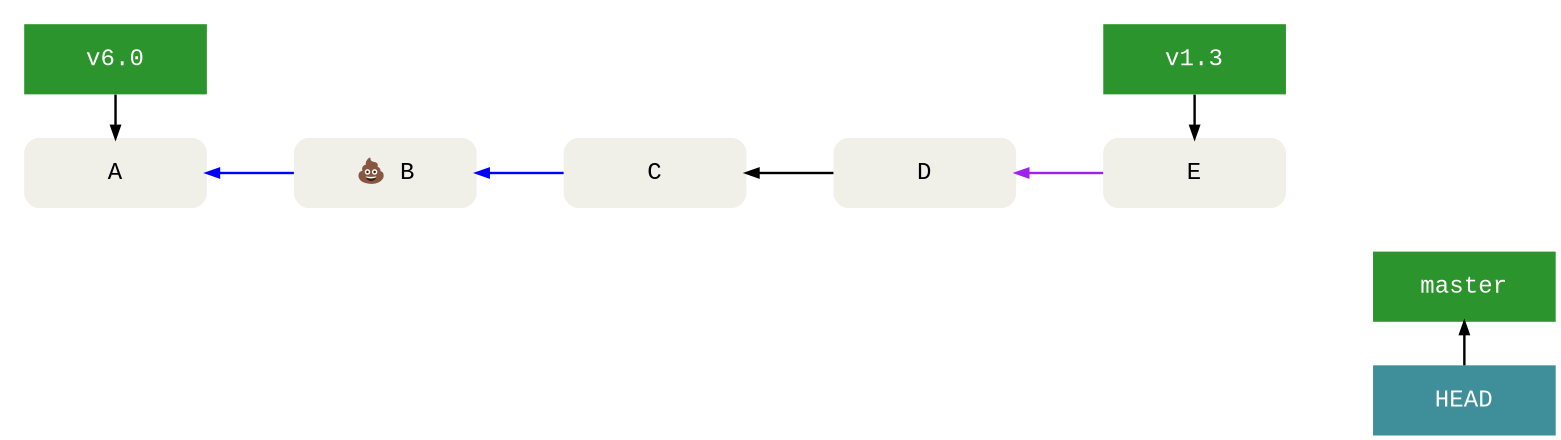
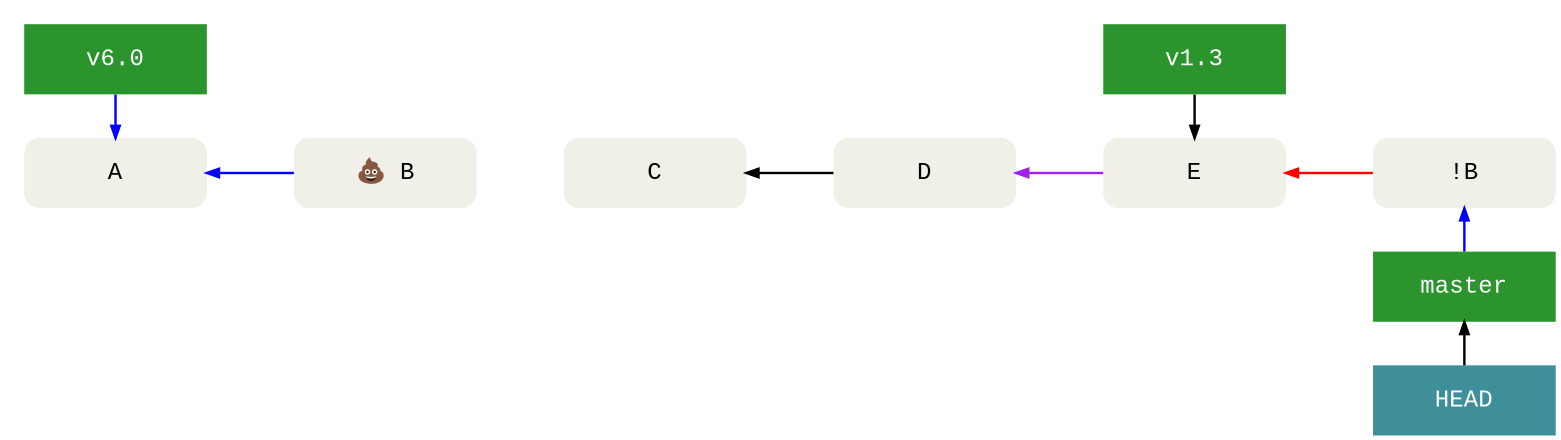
(116, 110) -> (116, 110)
(526, 173) -> none
none -> (1464, 173)
